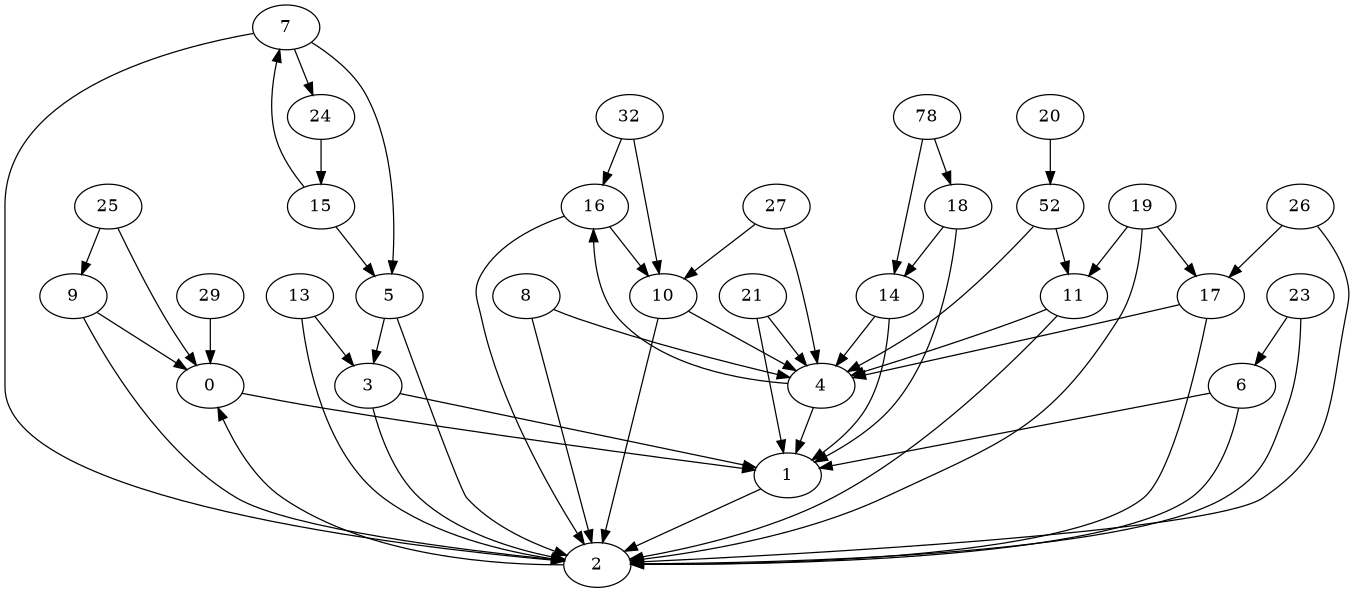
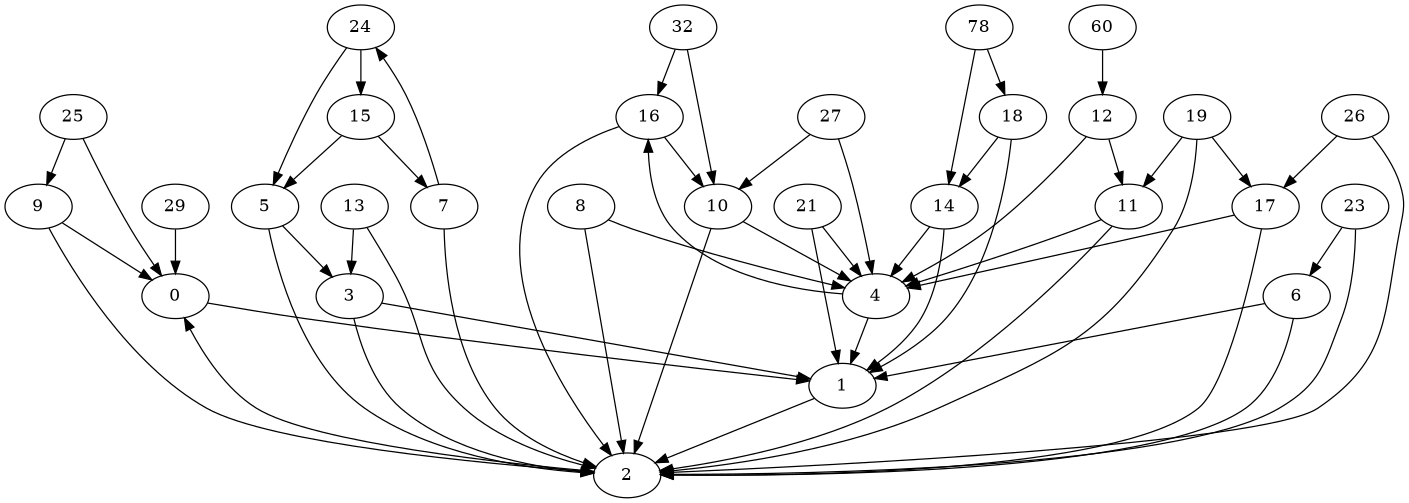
(1050, 117) -> (1103, 27)
(383, 139) -> (309, 108)
(1050, 207) -> (1103, 117)
